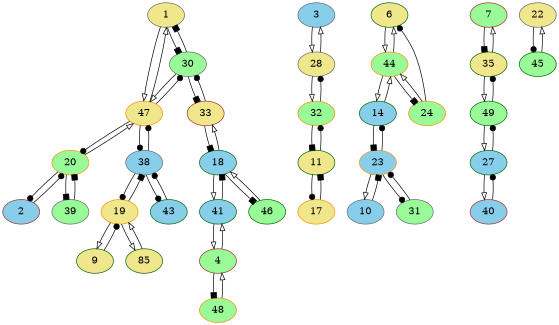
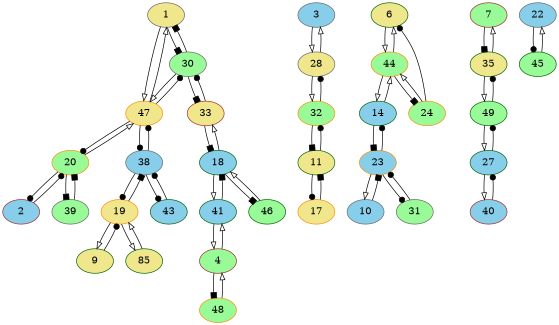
(538, 15) -> (538, 15)
